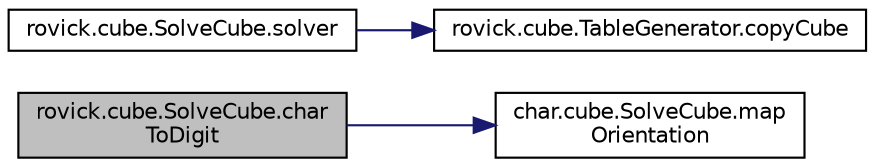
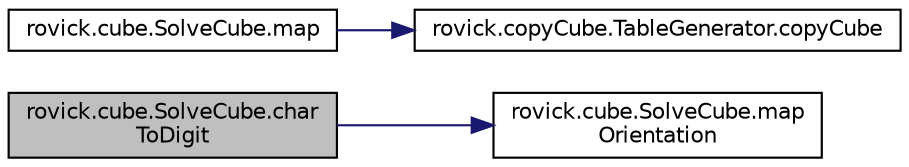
(182, 30) -> (173, 30)
(650, 30) -> (658, 30)
(650, 125) -> (658, 125)
